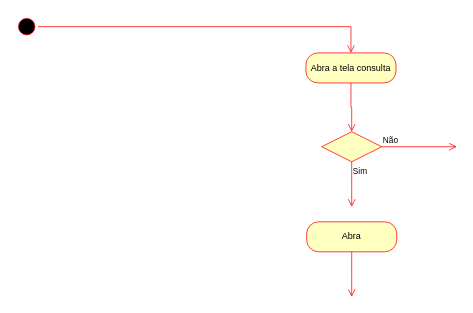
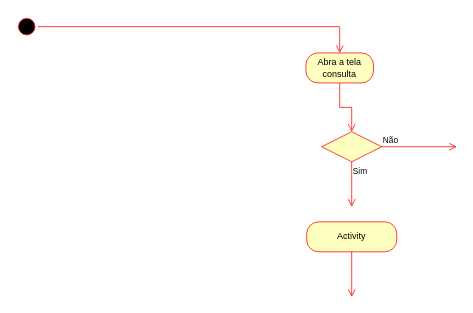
(351, 68) -> (339, 68)
(351, 237) -> (351, 237)
